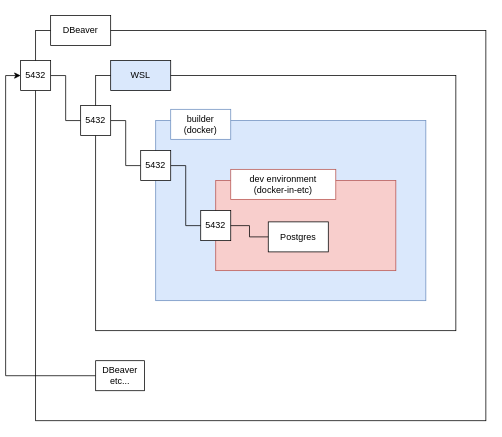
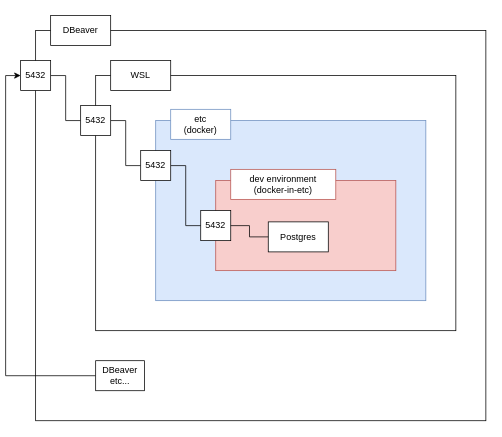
(141, 75) -> (141, 75)
(201, 124) -> (201, 124)
